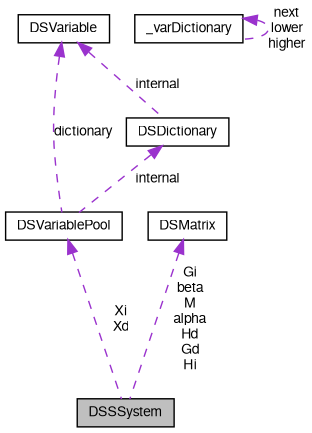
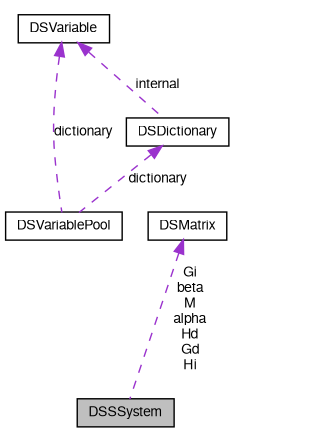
(189, 29) -> none
(158, 179) -> (158, 179)
(97, 326) -> none
